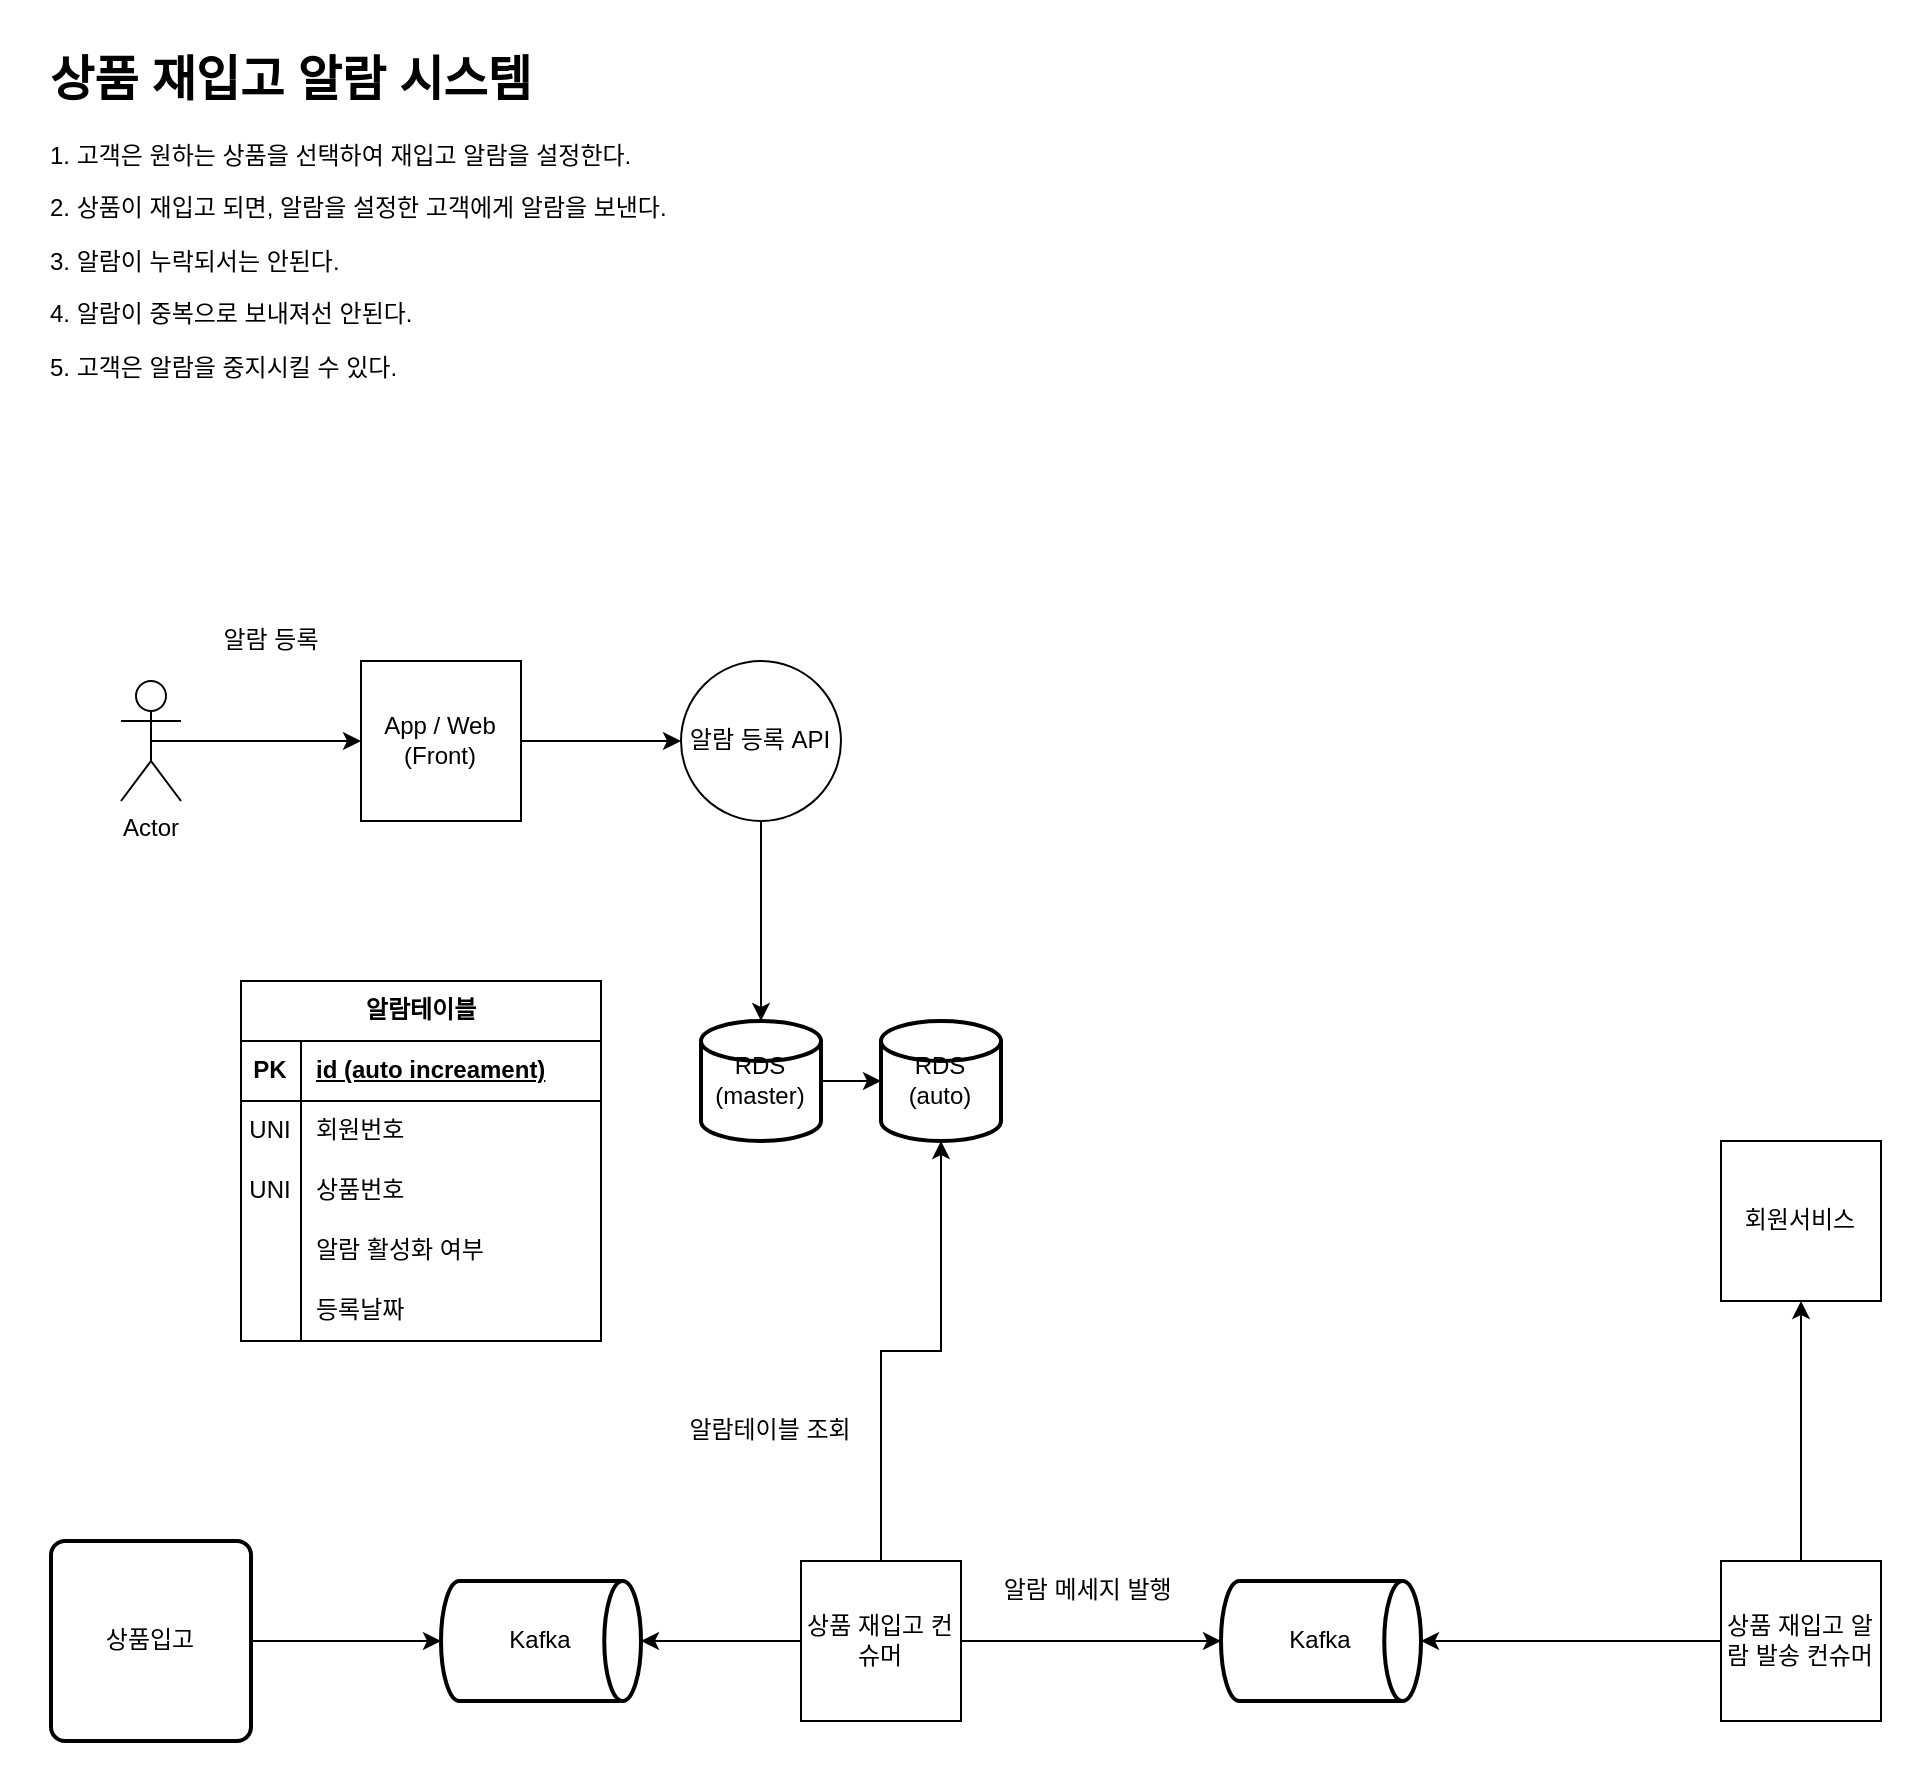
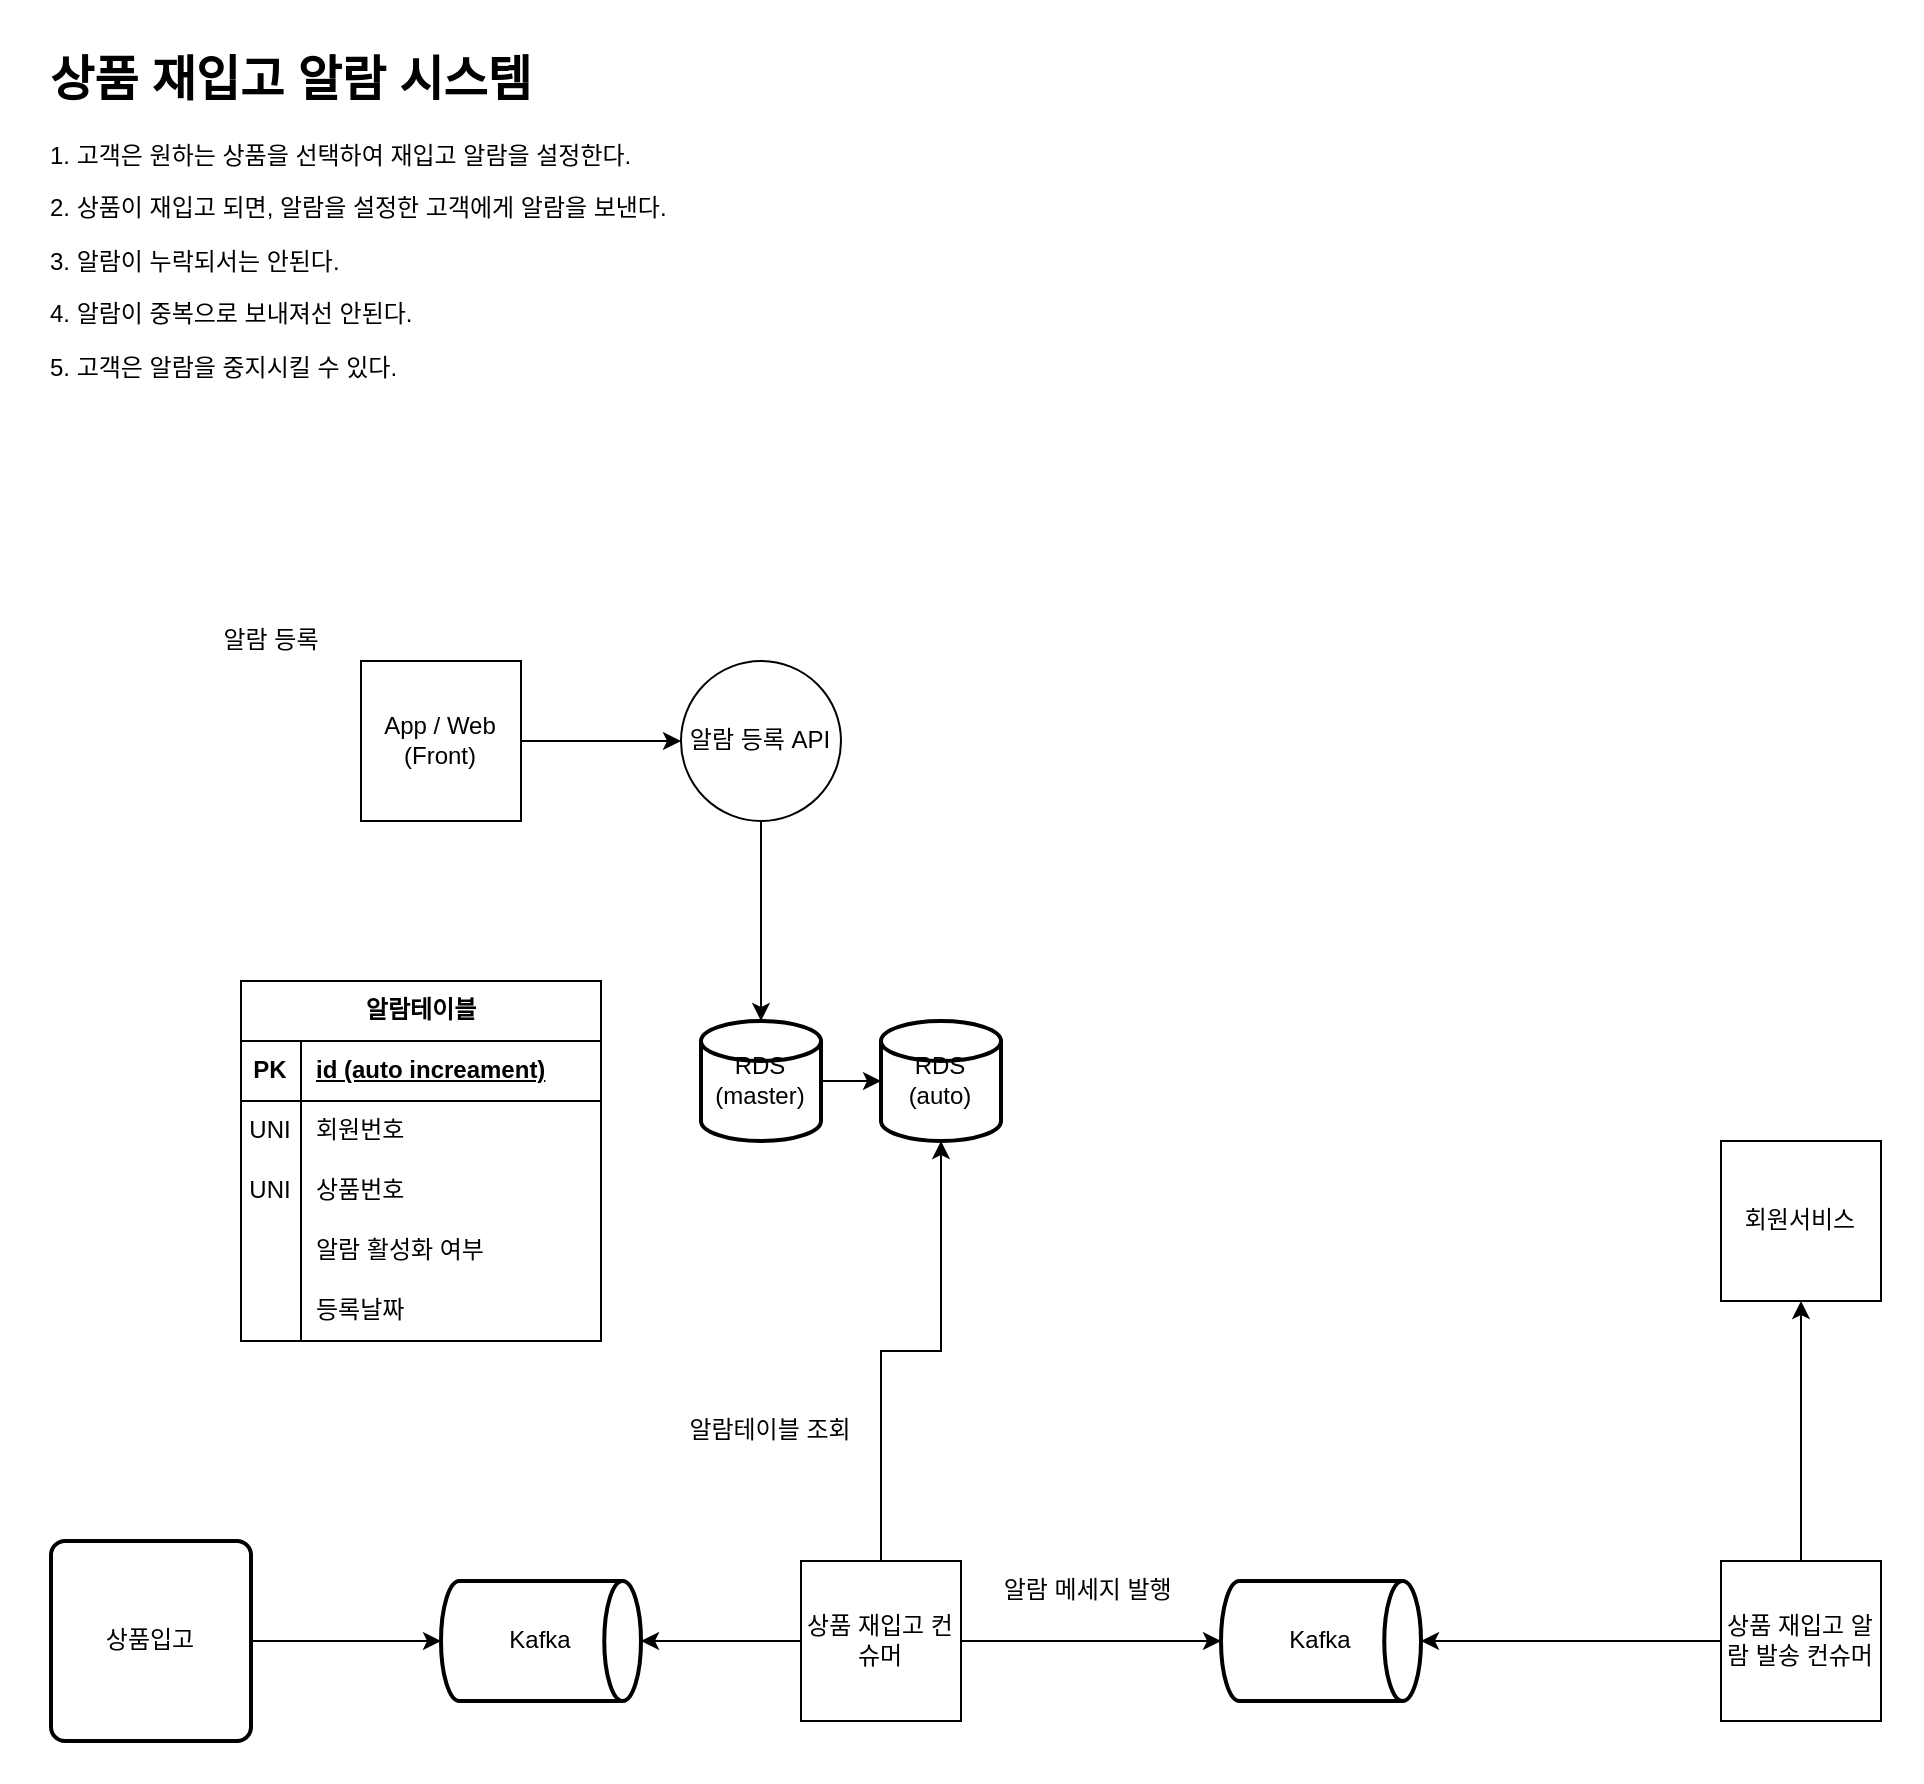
(151, 741) -> none
(259, 741) -> none
